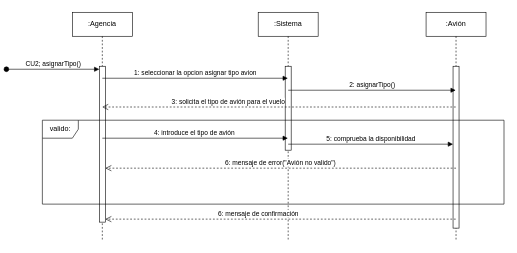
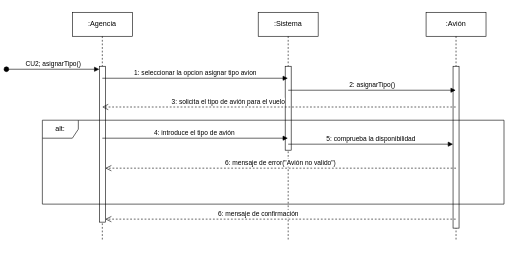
(60, 129) -> (60, 129)
